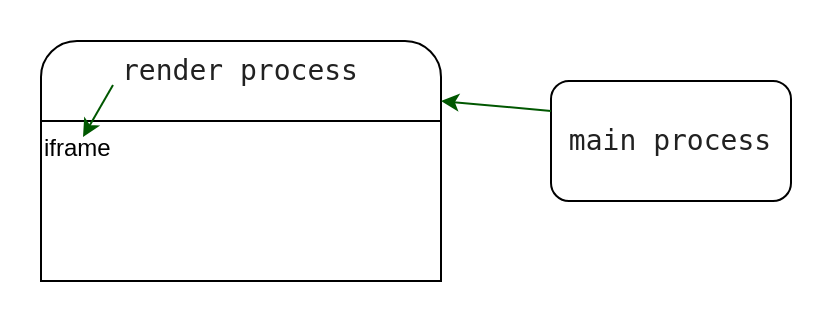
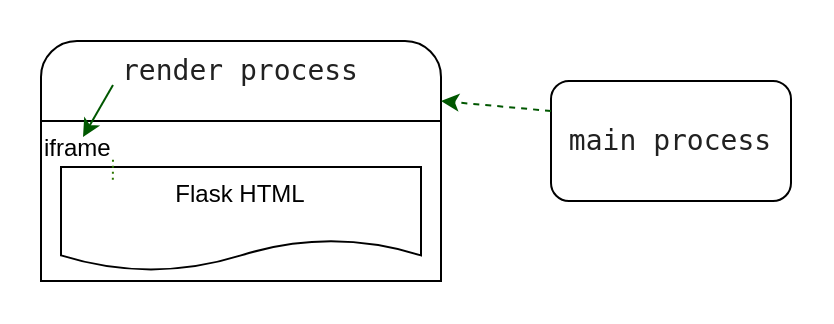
(501, 106) -> (501, 106)
none -> (113, 169)
none -> (241, 219)
